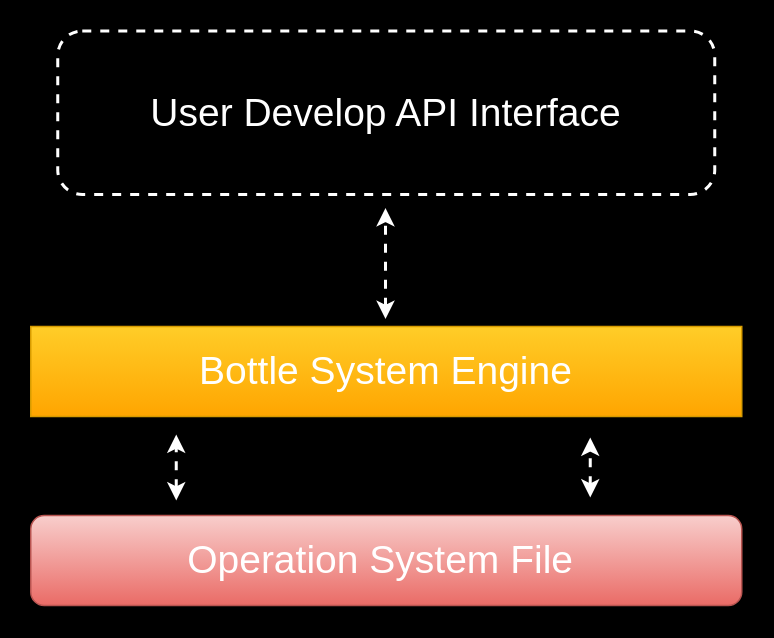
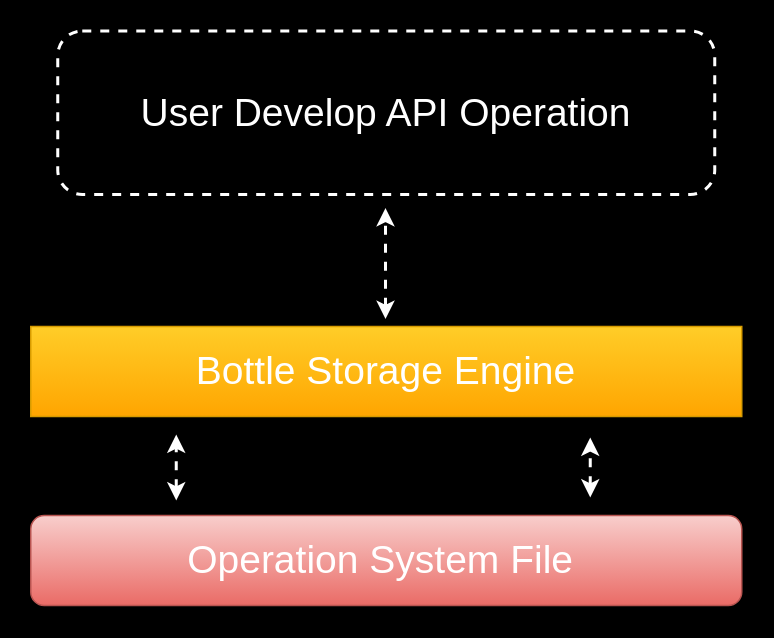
(386, 113) -> (386, 113)
(386, 371) -> (386, 371)
